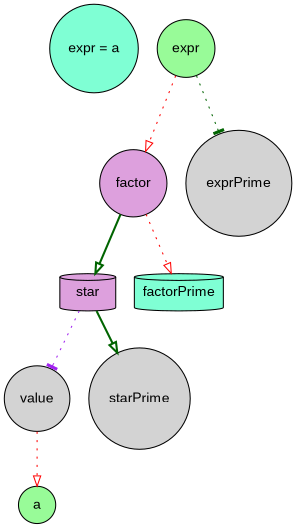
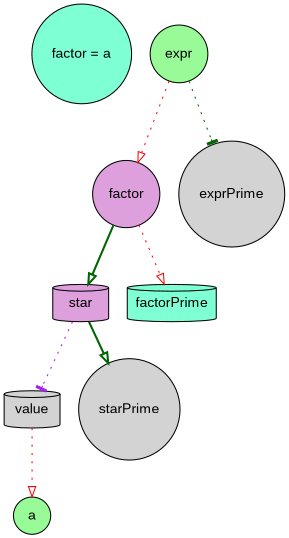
(94, 49) -> (82, 54)
(37, 399) -> (32, 409)
